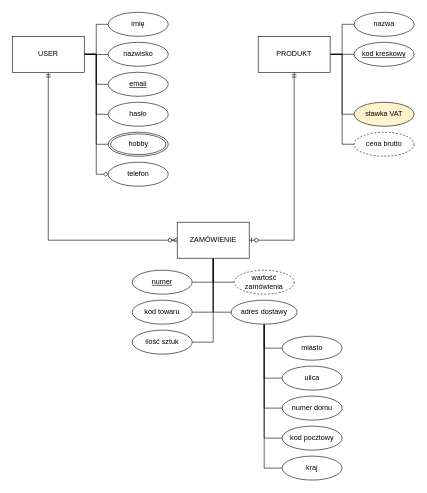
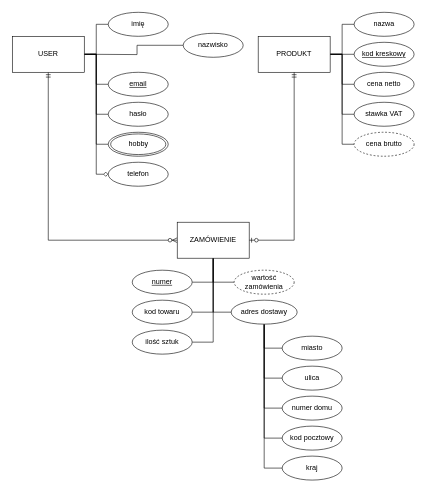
(138, 54) -> (213, 45)
none -> (349, 84)
none -> (384, 84)
(384, 114) -> (384, 114)
